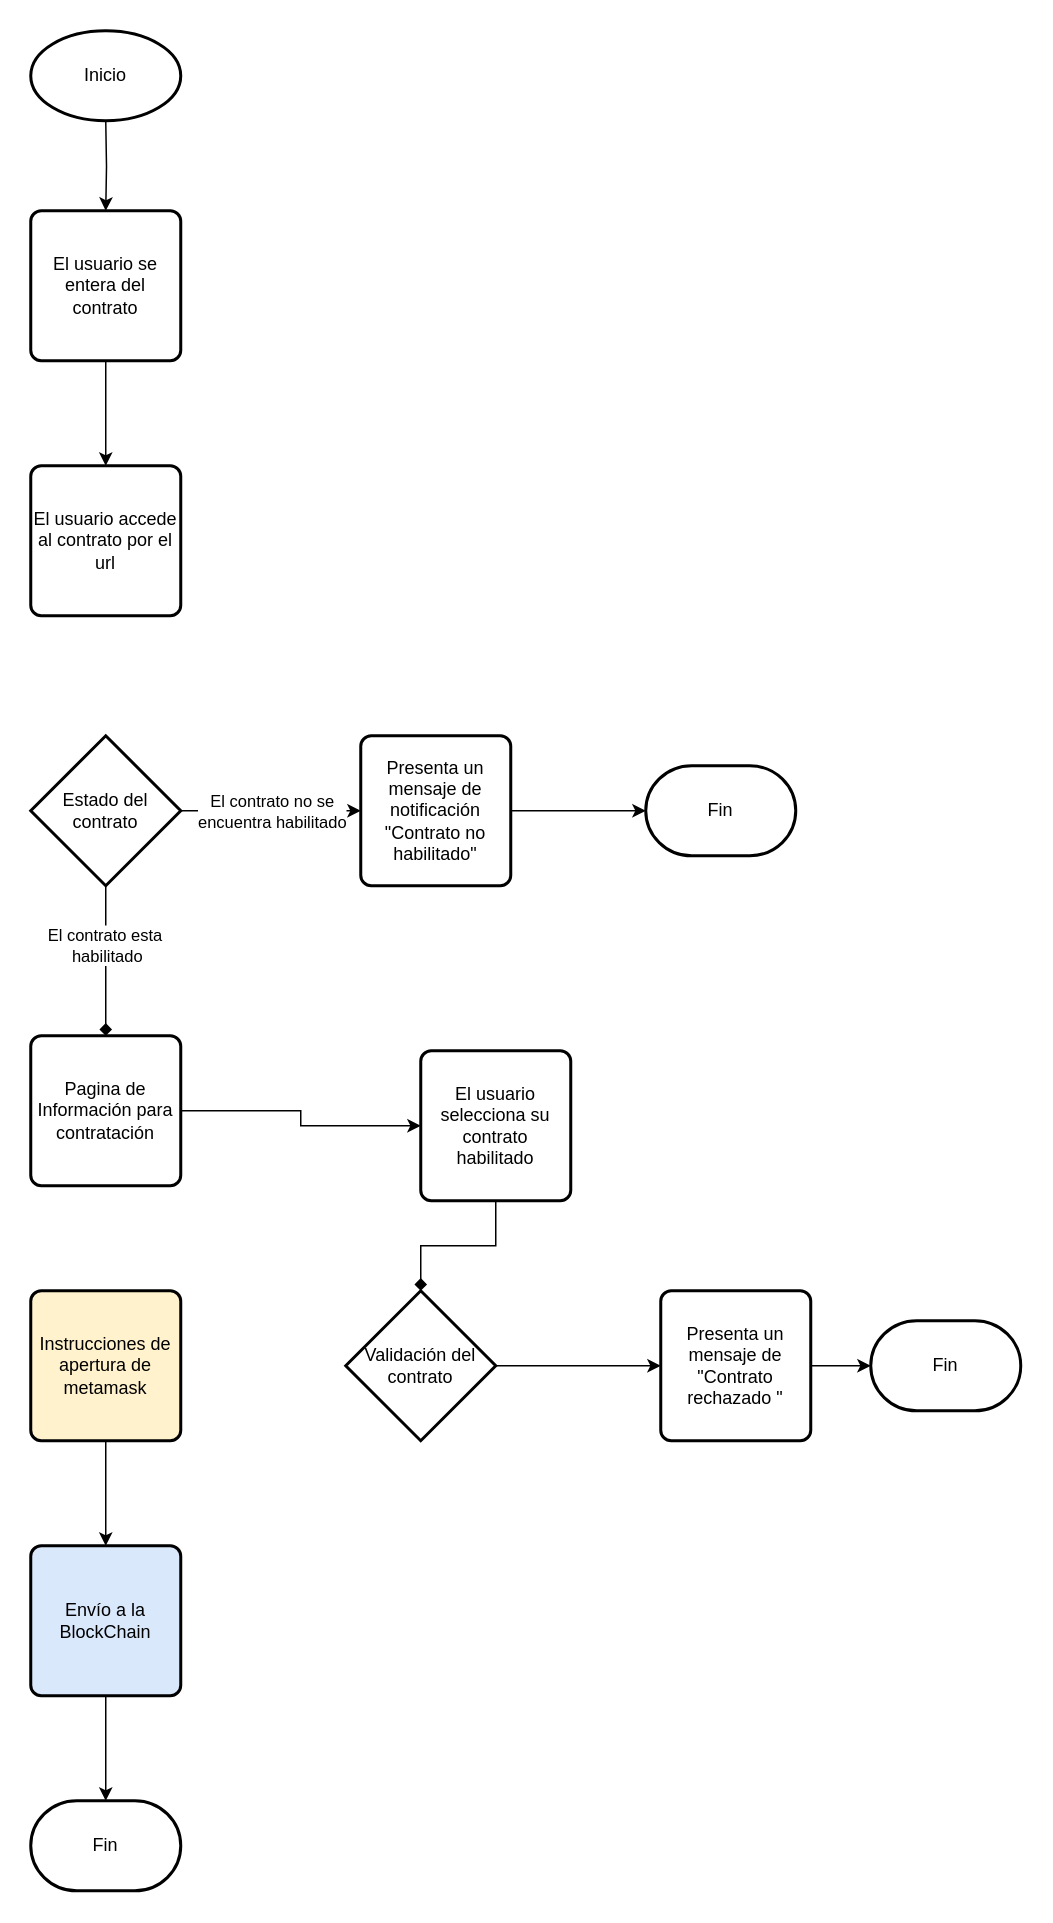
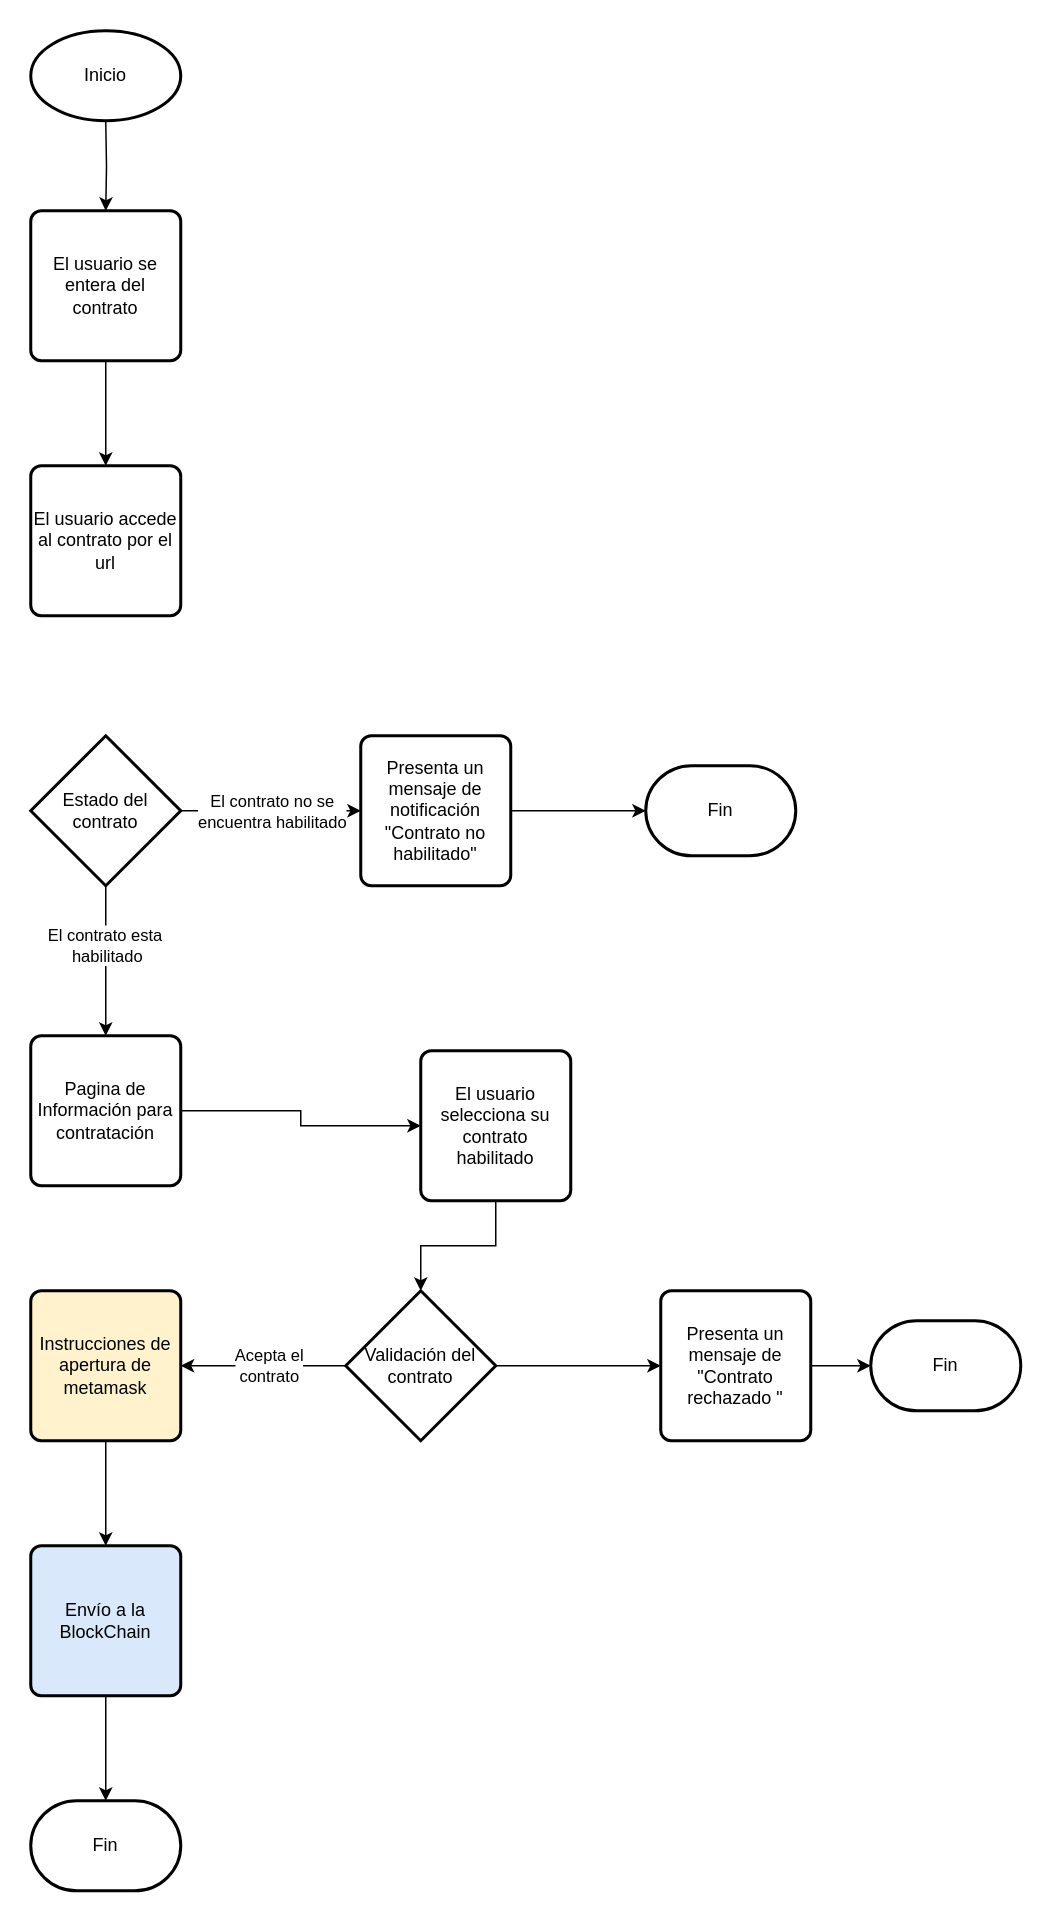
(106, 1023) -> (106, 1024)
(421, 1278) -> (421, 1279)
none -> (213, 1366)
